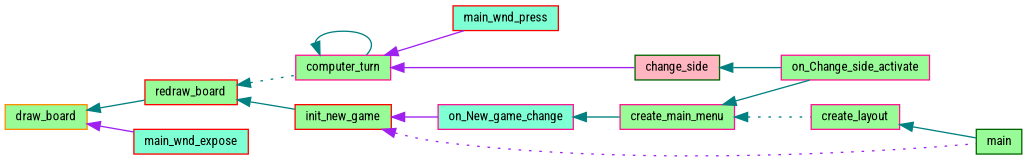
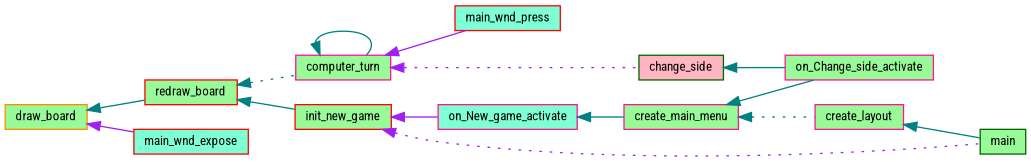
(519, 68) -> (521, 68)
(506, 117) -> (508, 117)
